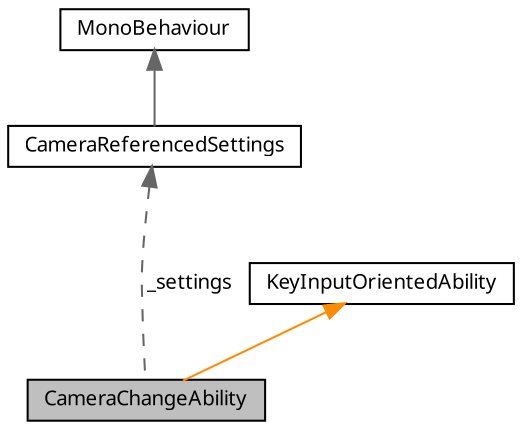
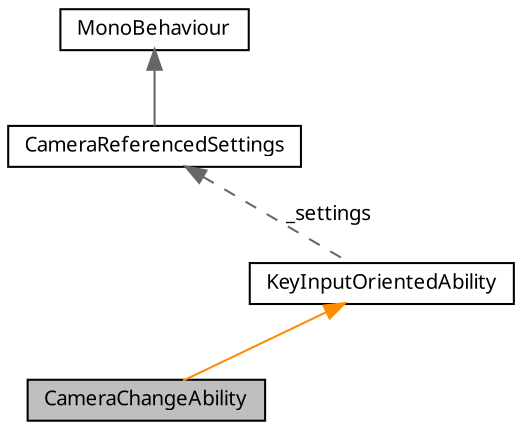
(142, 283) -> (277, 220)
